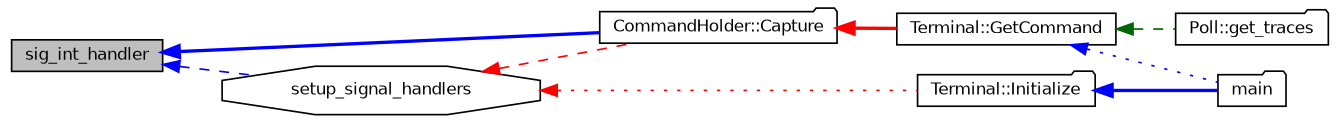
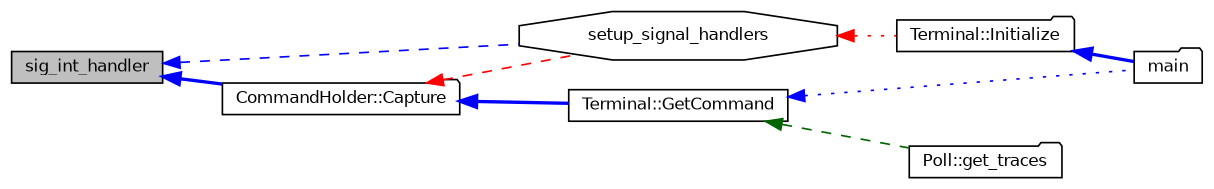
(875, 28) -> (523, 102)
(566, 56) -> (510, 67)
